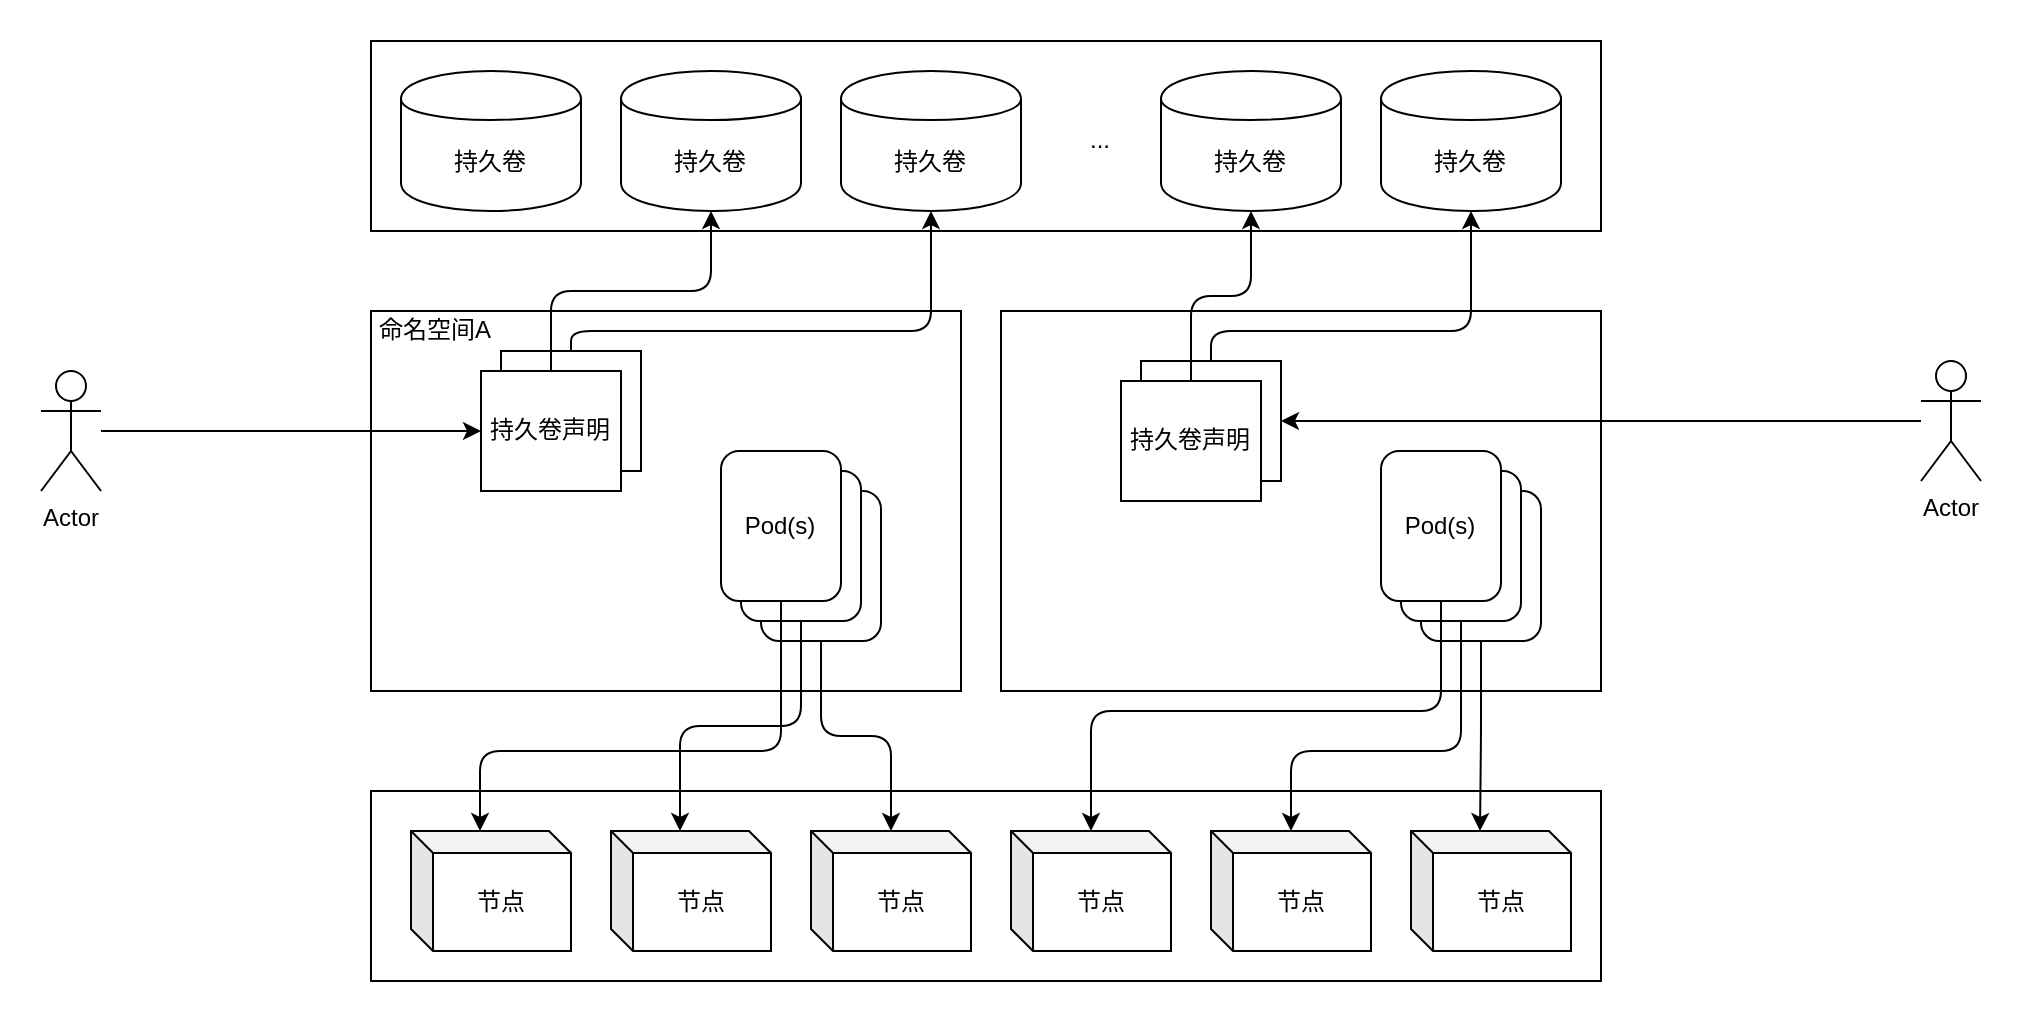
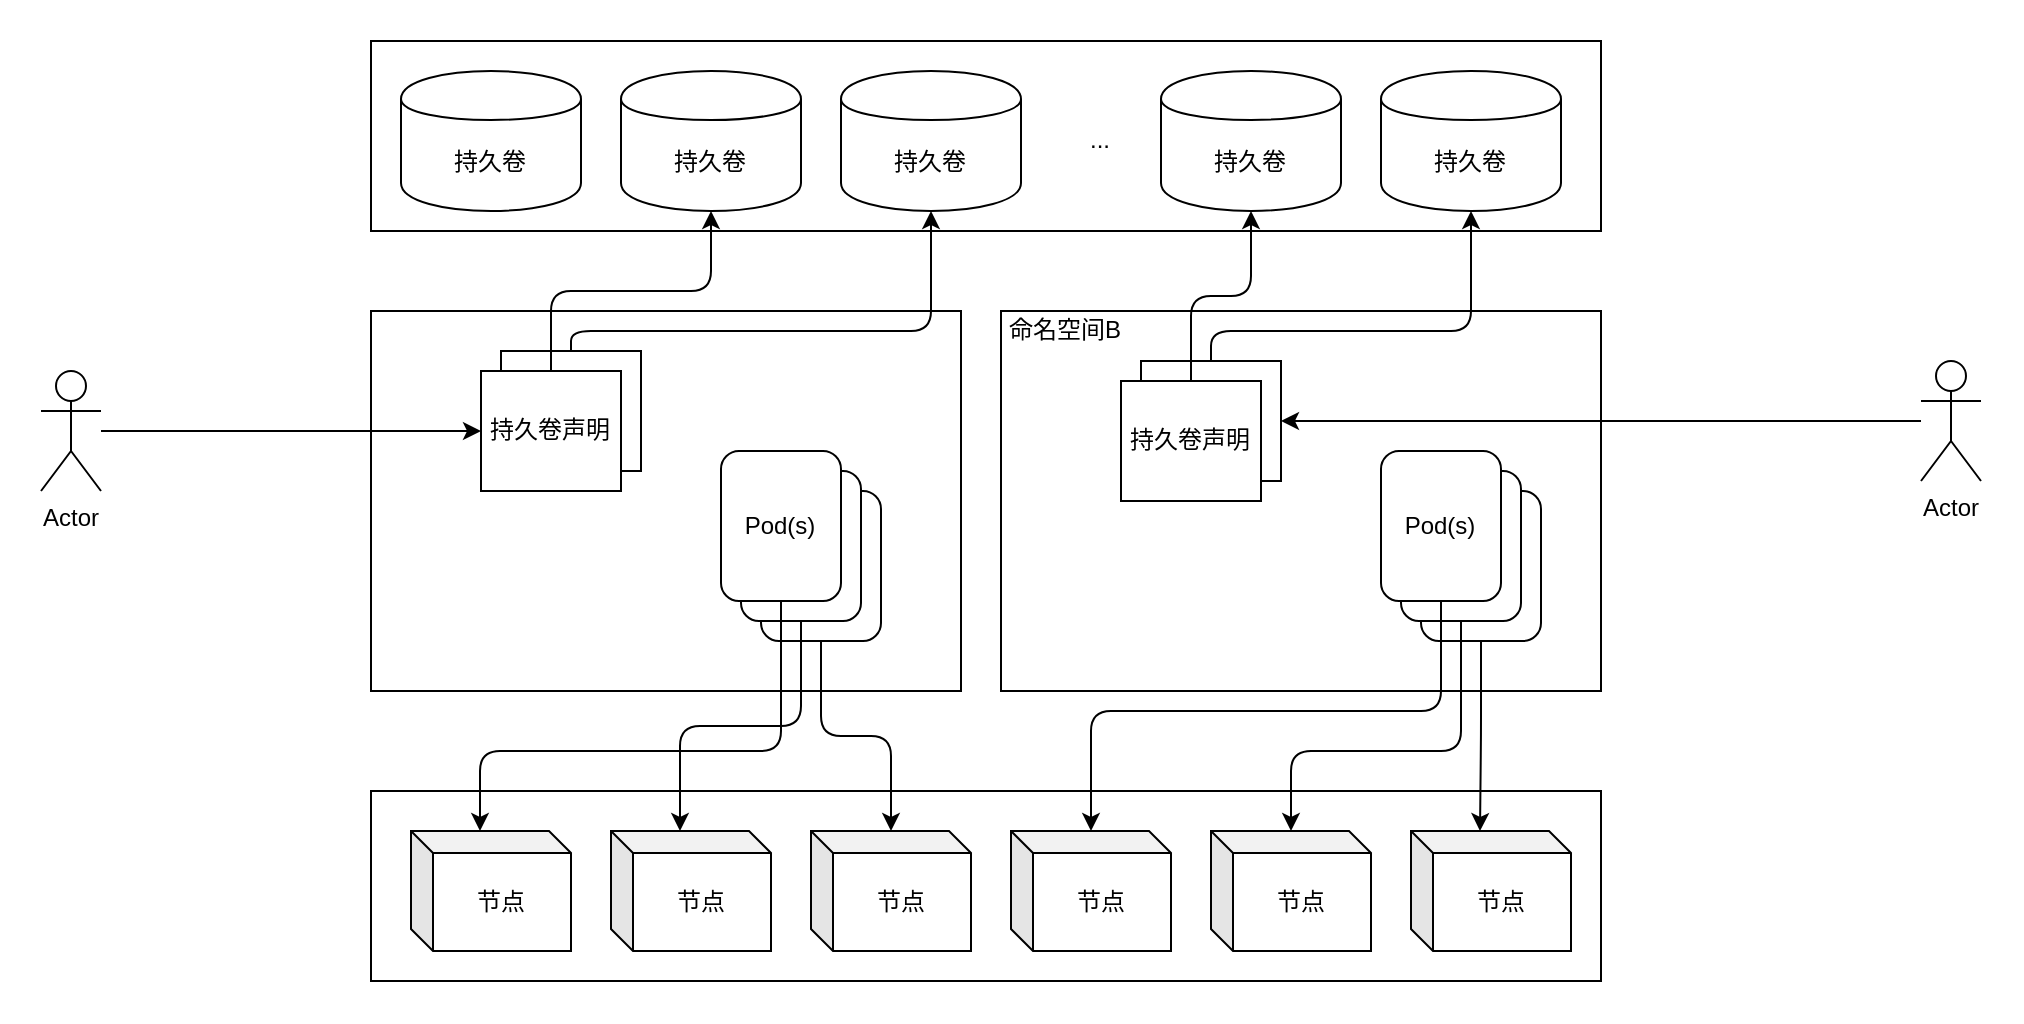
(436, 331) -> none
none -> (1066, 331)
